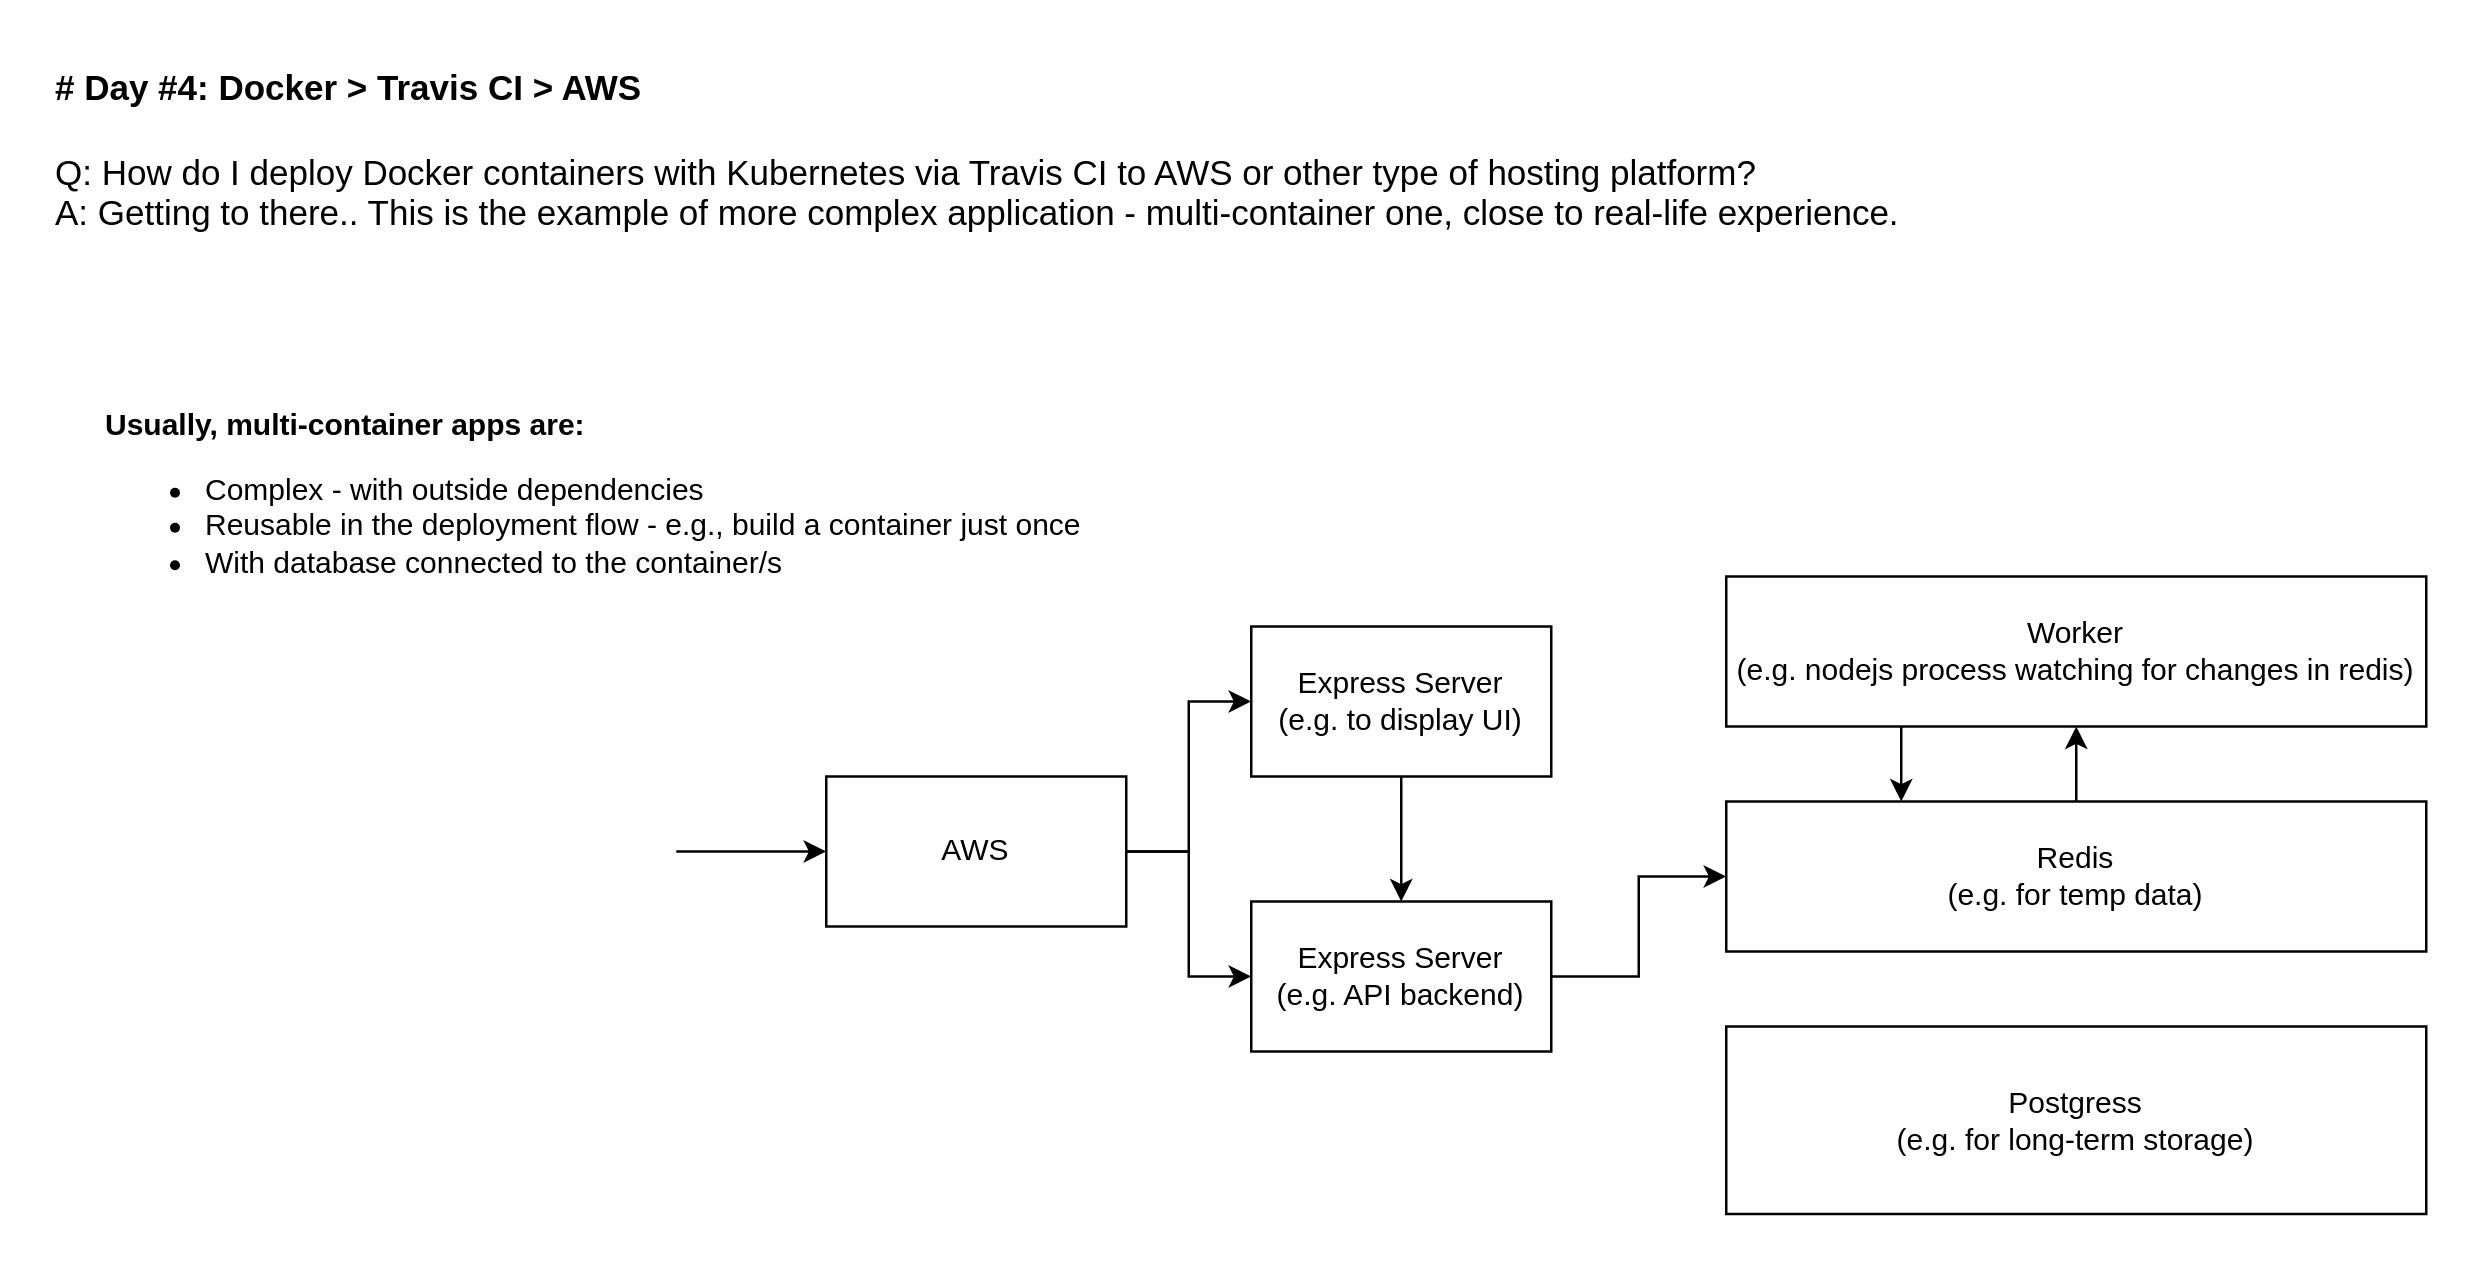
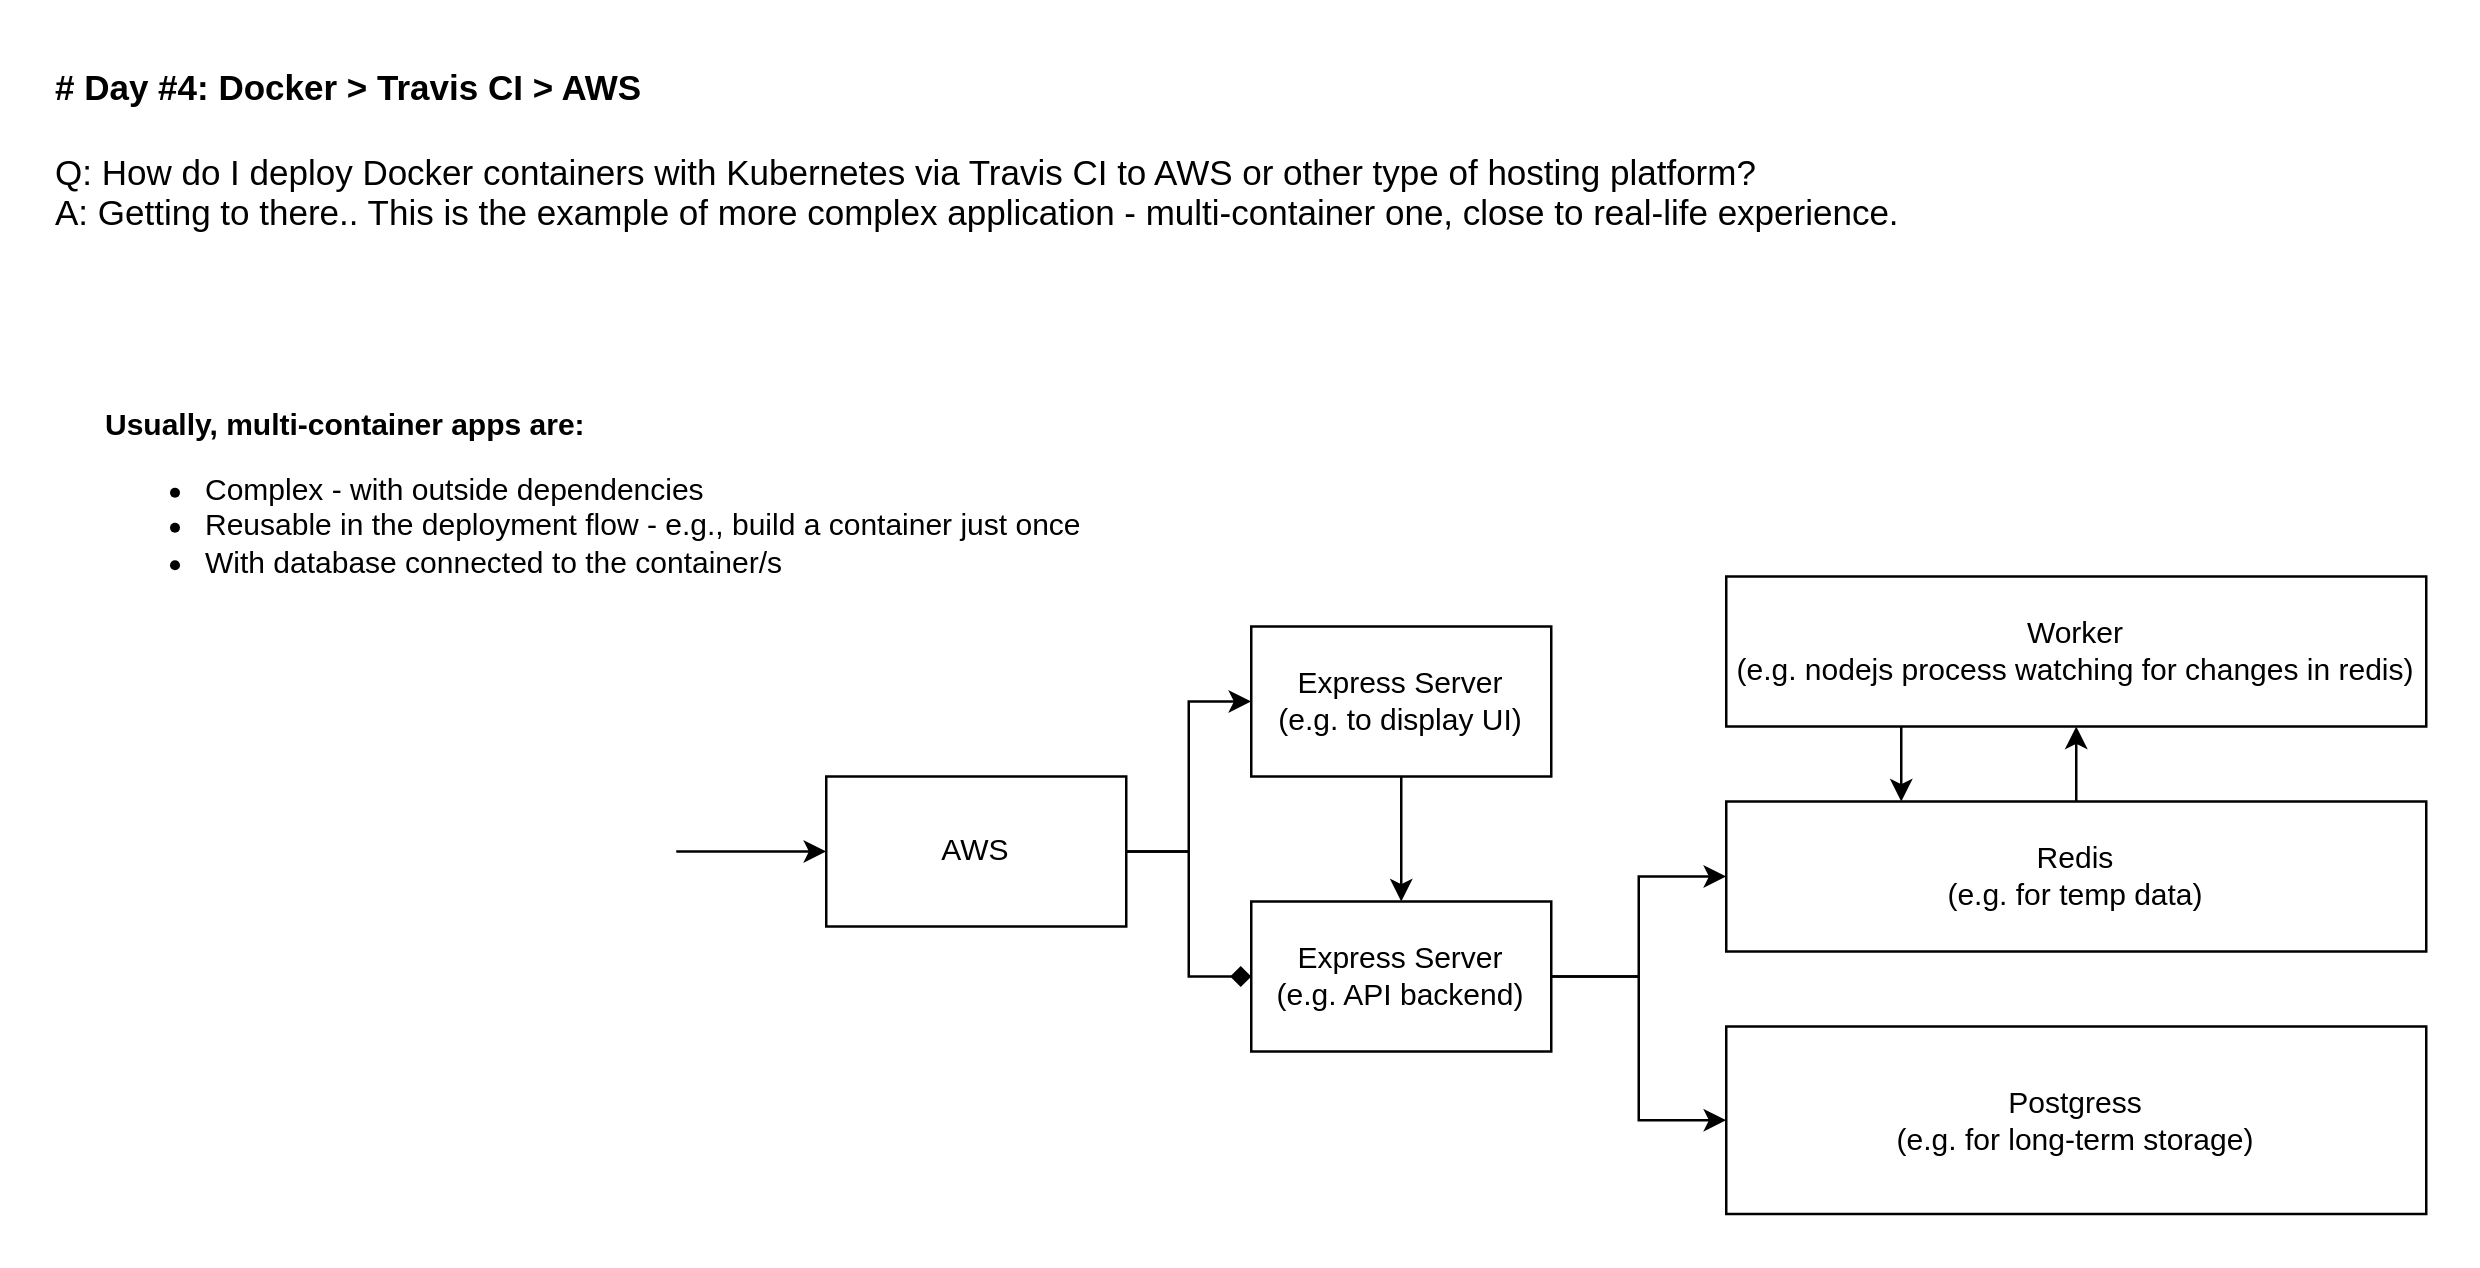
(1232, 976) -> (1231, 976)
none -> (1639, 1084)
